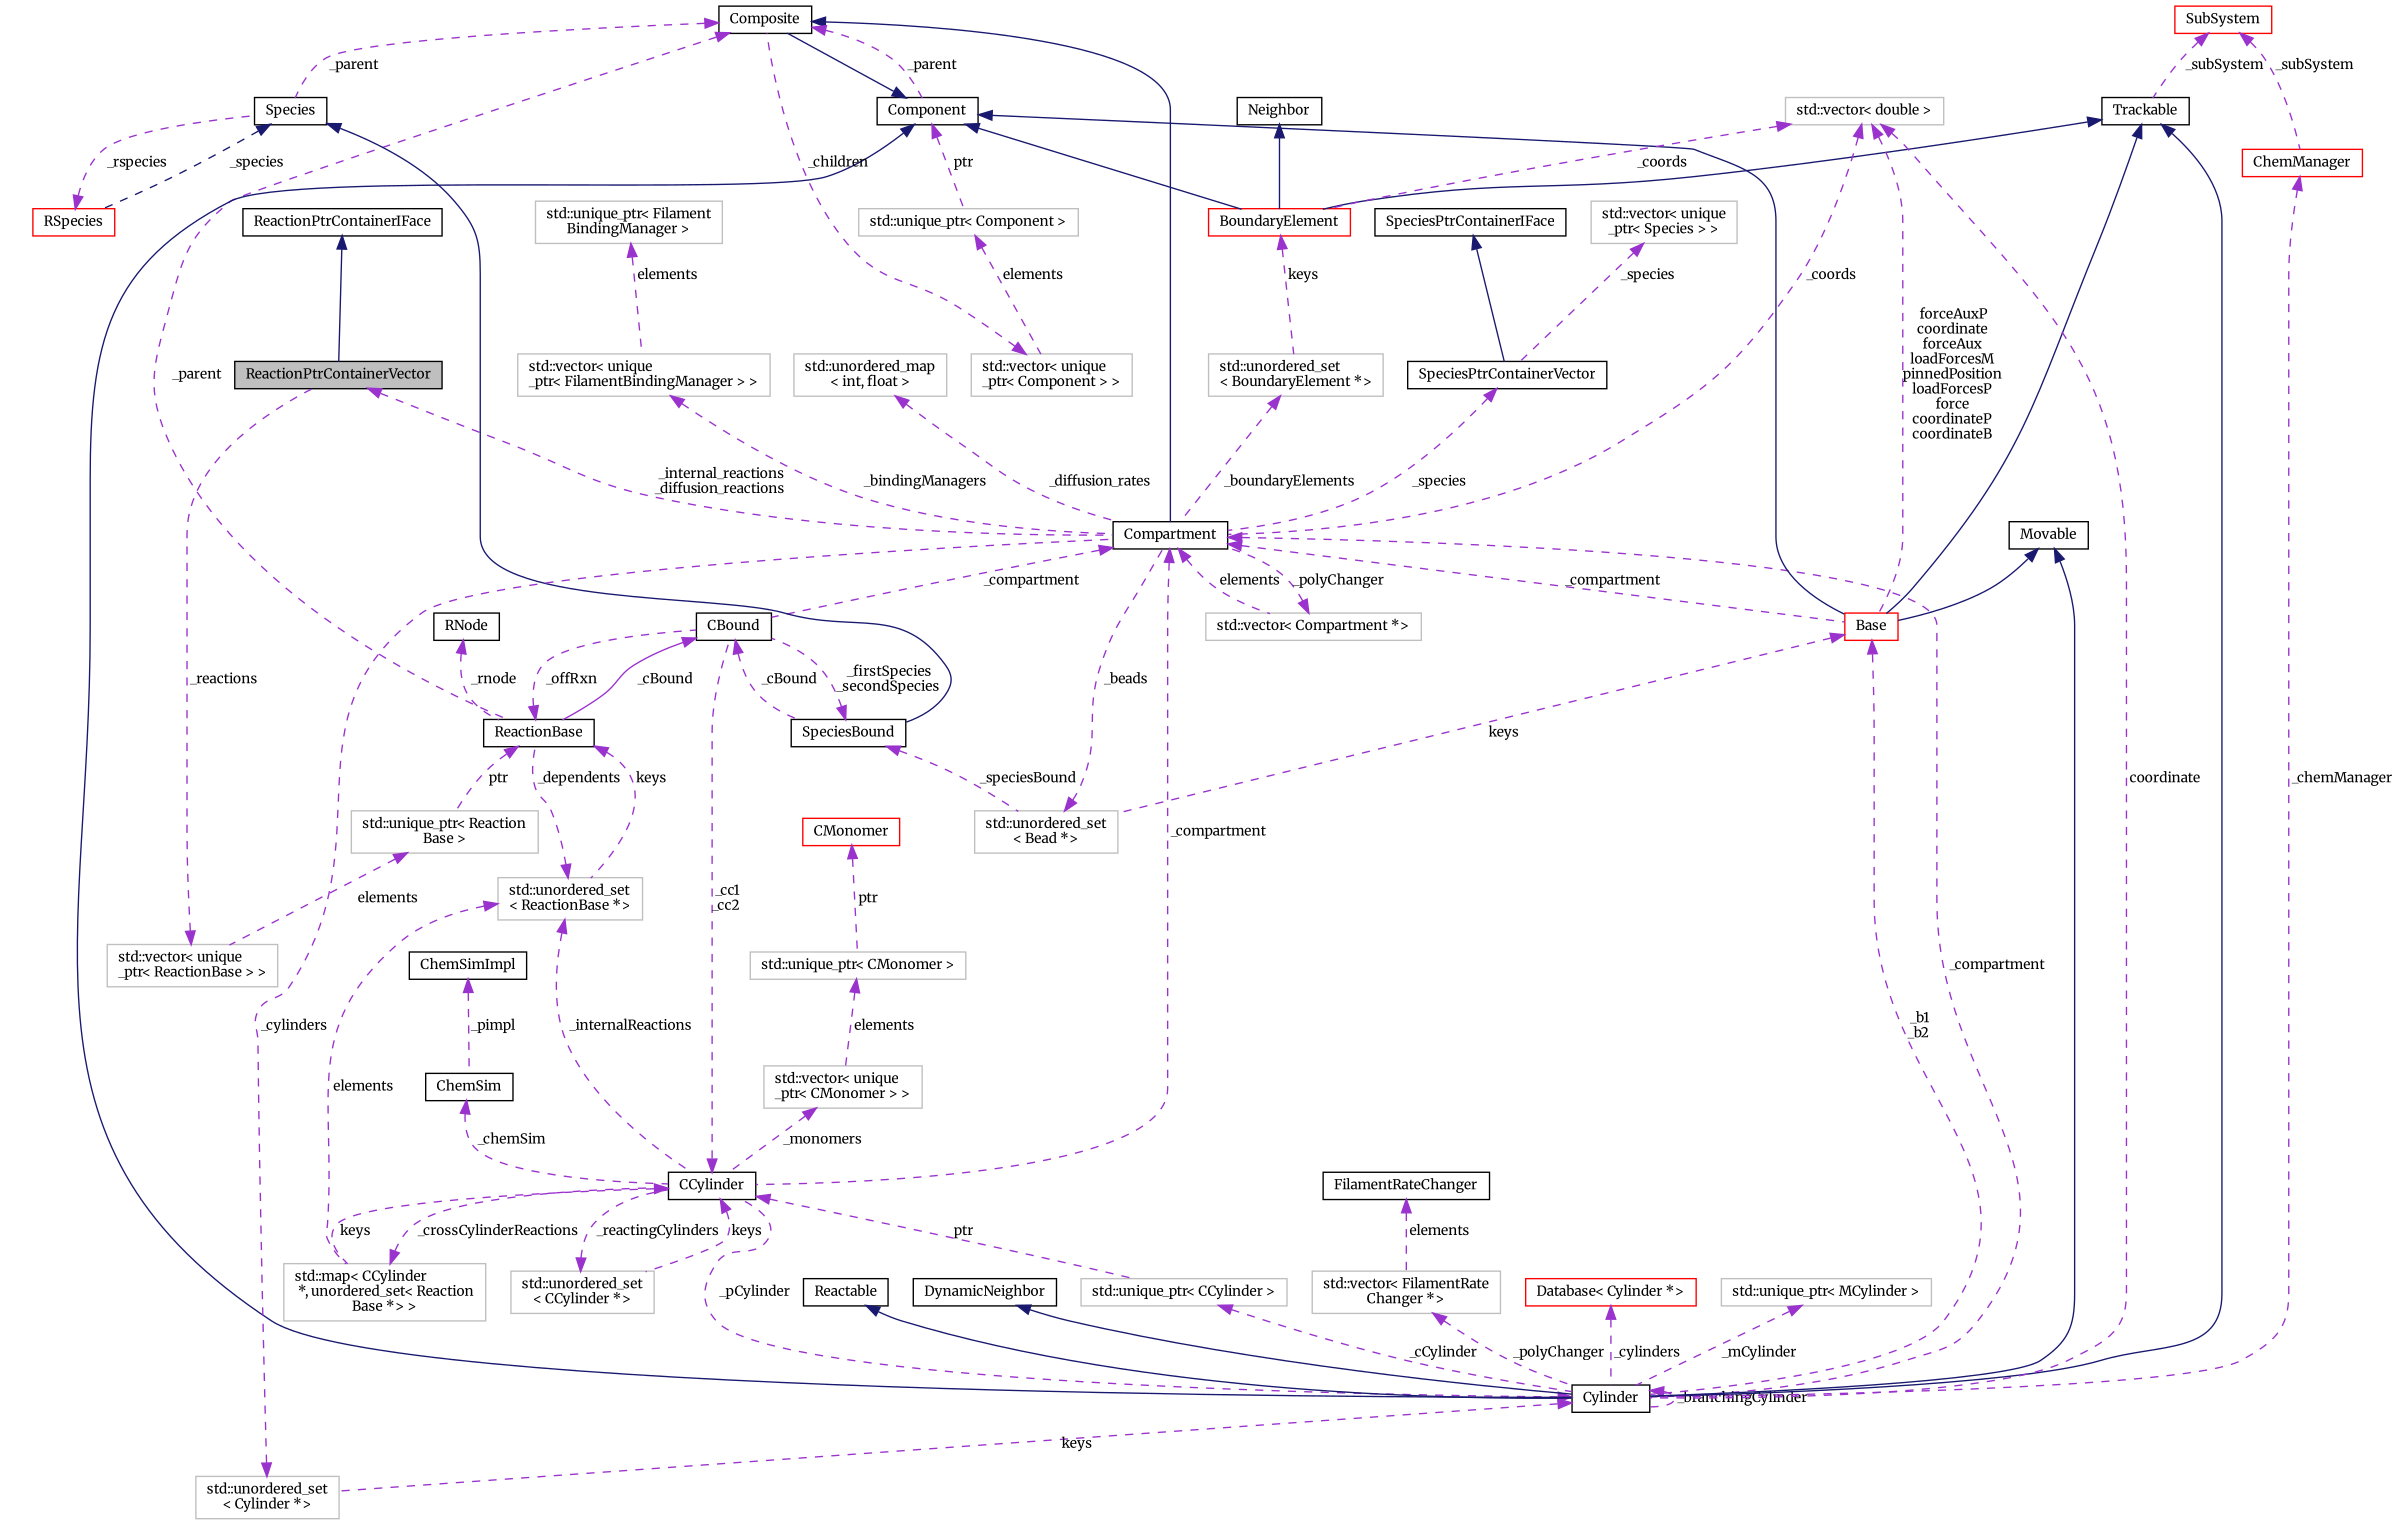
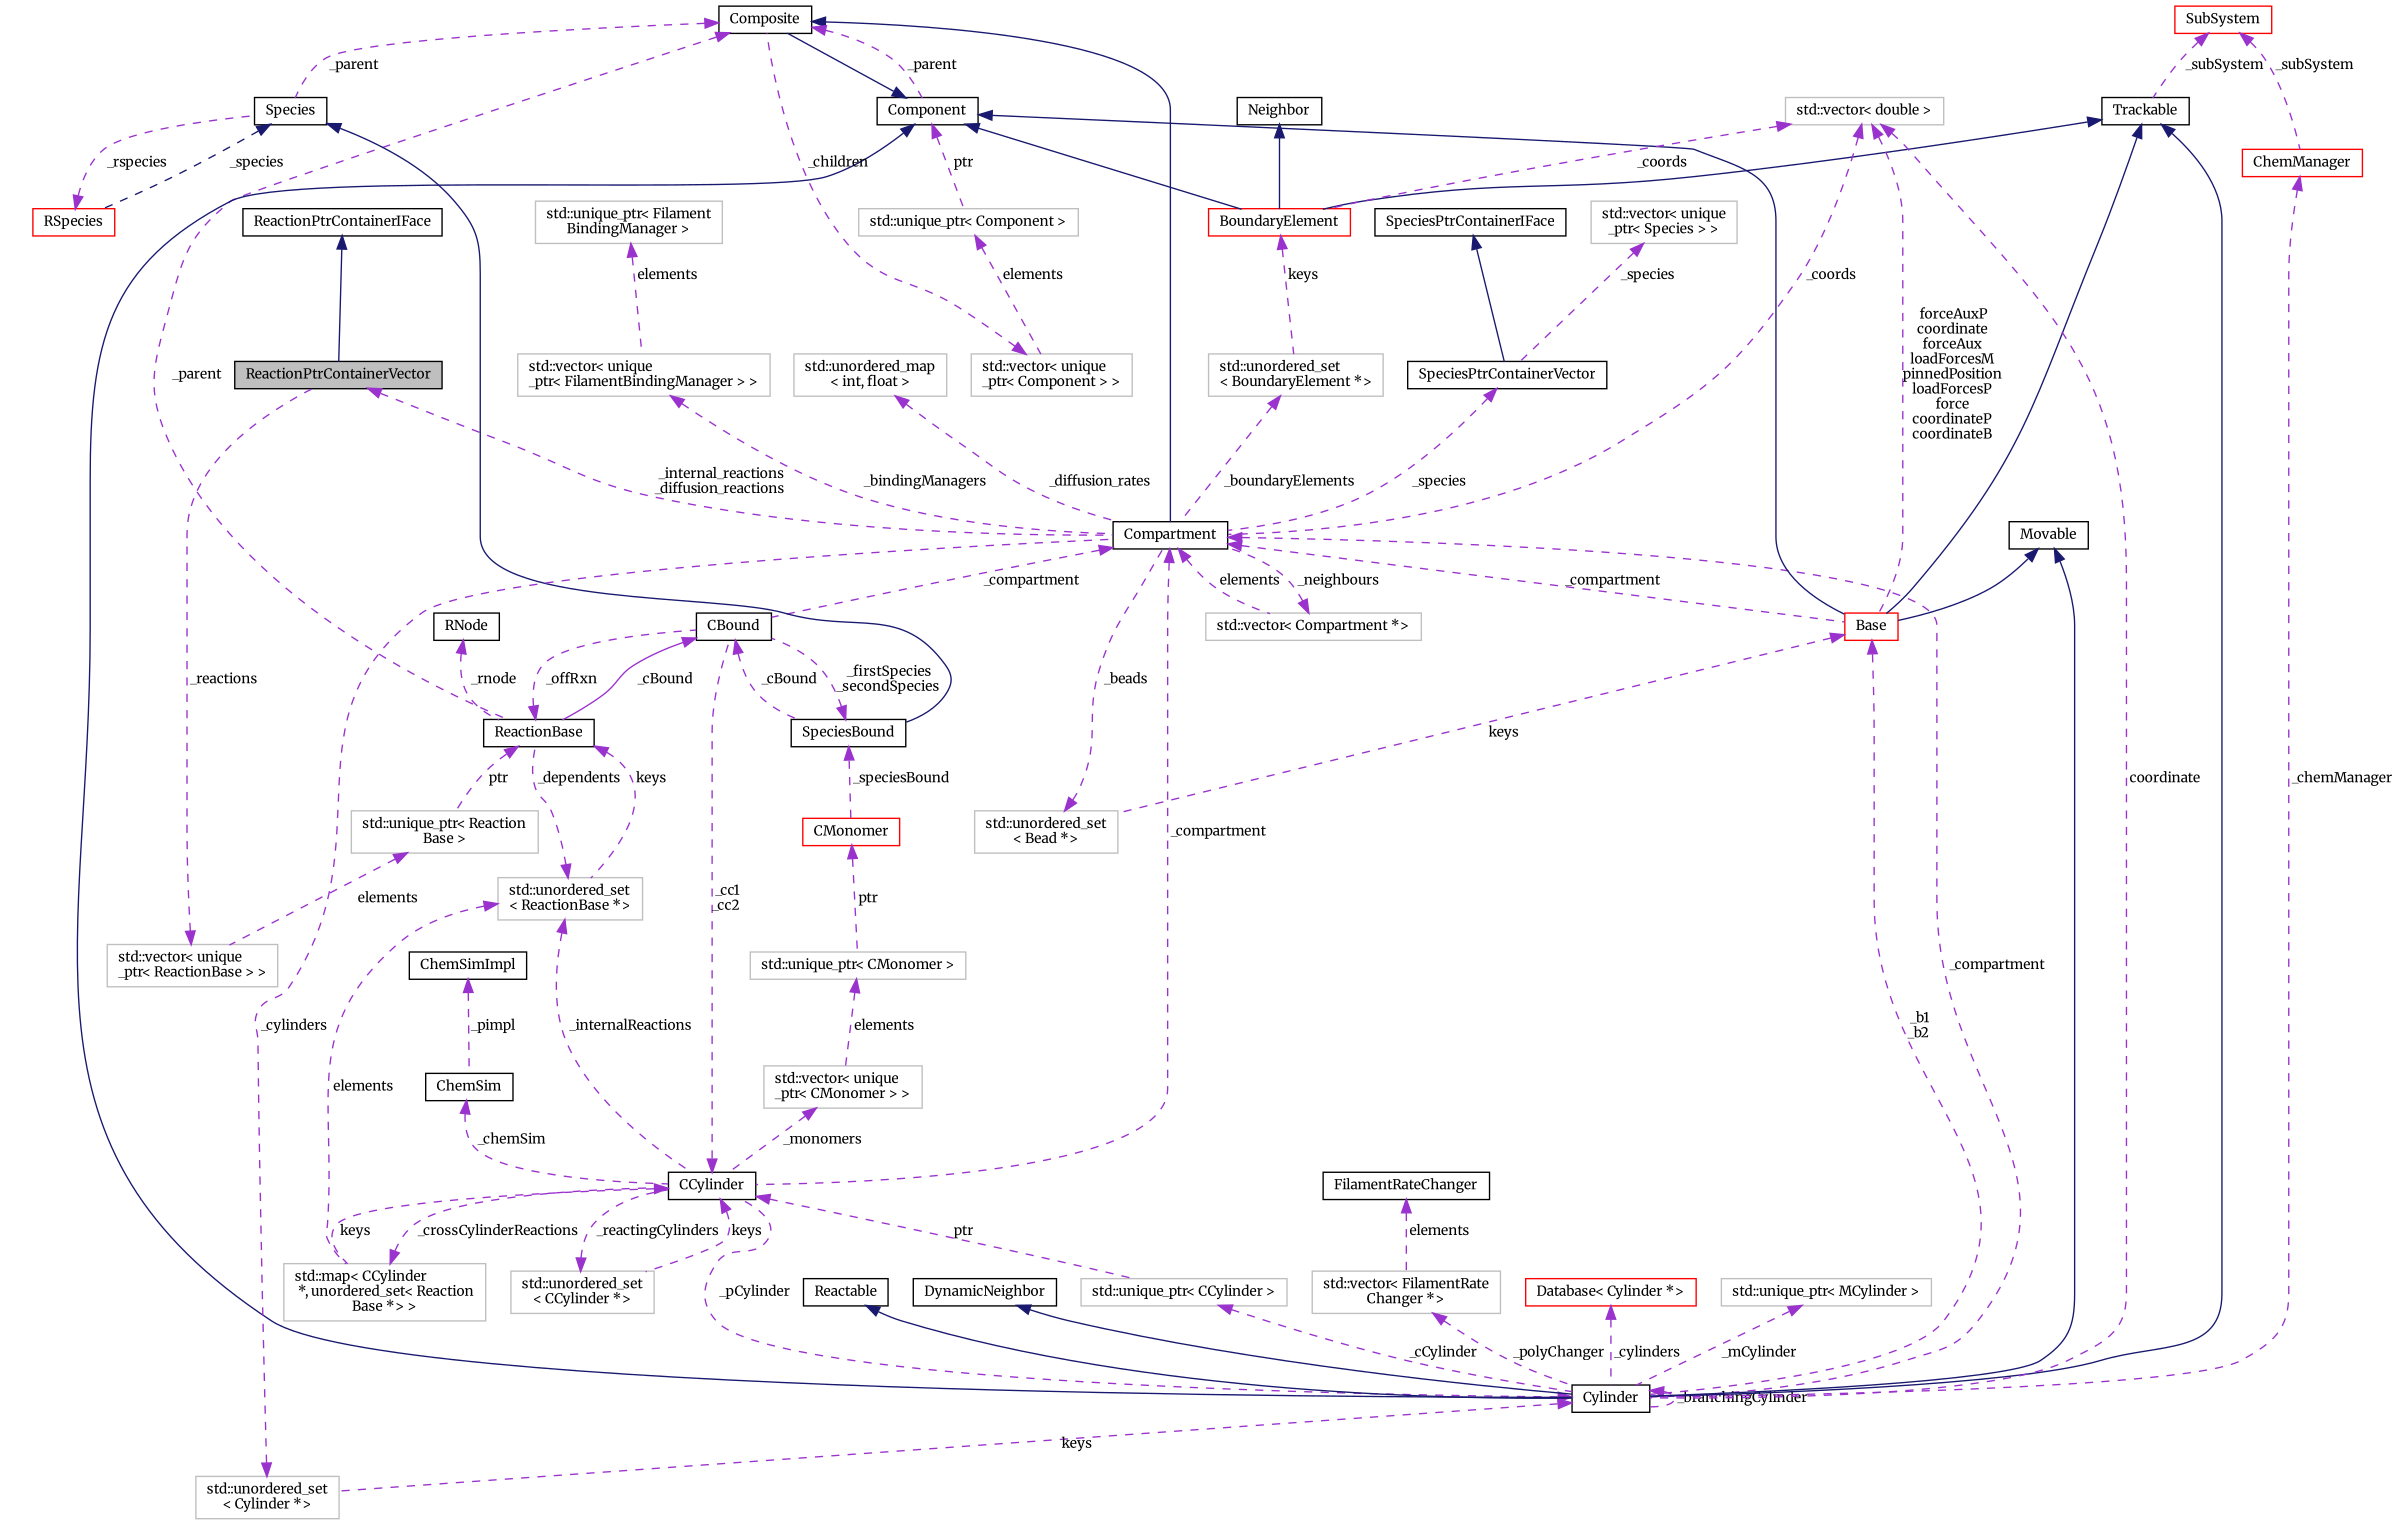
(1337, 581) -> (1337, 581)
(961, 777) -> (850, 790)
